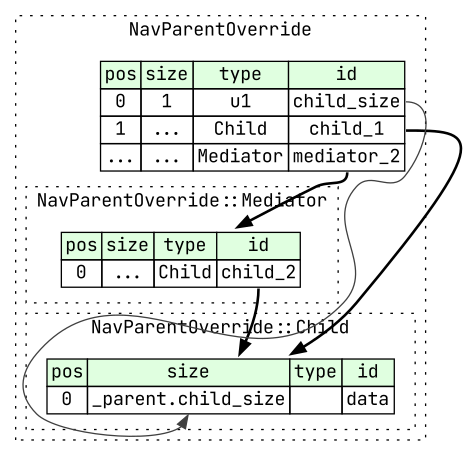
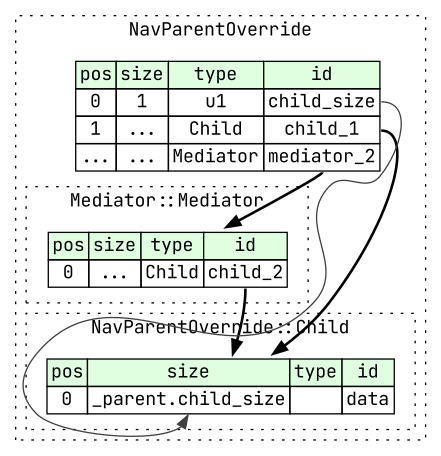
(182, 202) -> (167, 202)
